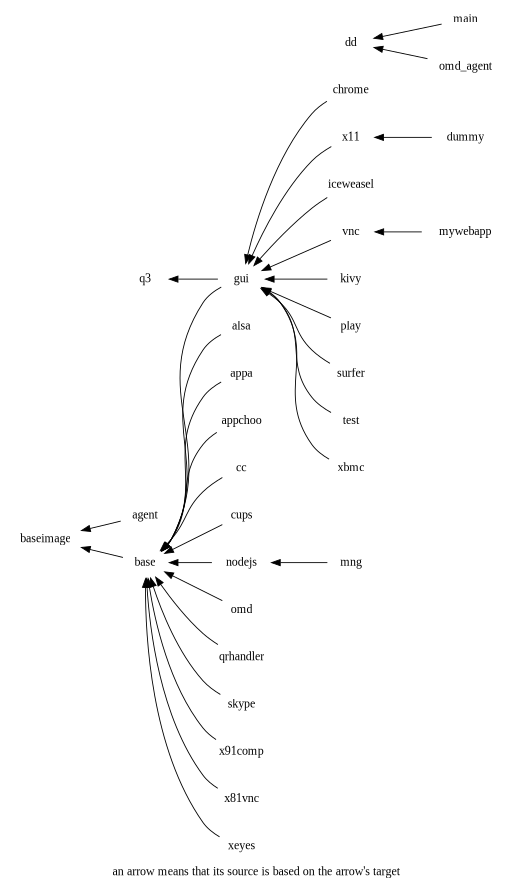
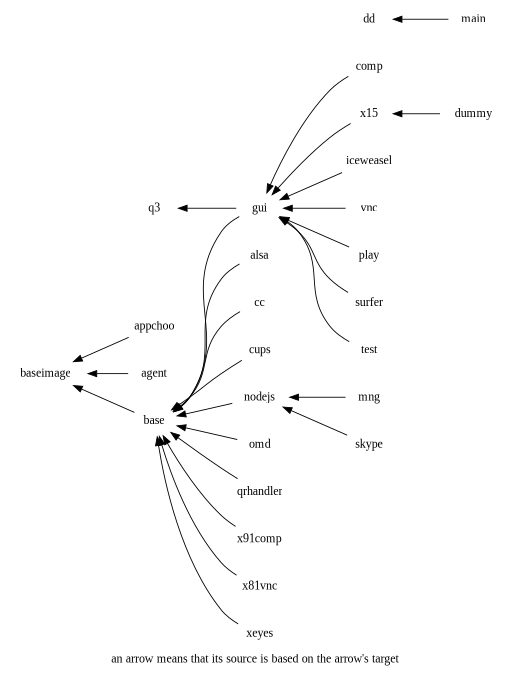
(466, 66) -> none
(351, 90) -> (369, 66)
(351, 137) -> (369, 114)
(466, 232) -> none
(351, 279) -> none
(242, 374) -> none
(194, 458) -> (105, 348)
(351, 468) -> none
(179, 646) -> (319, 423)
